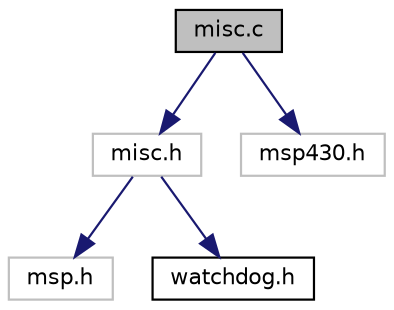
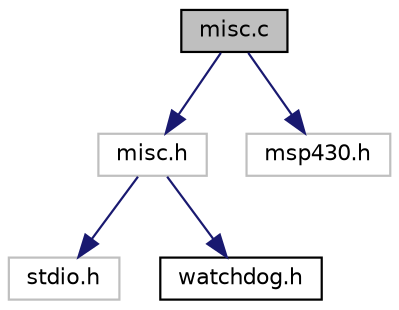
(61, 279) -> (64, 279)
